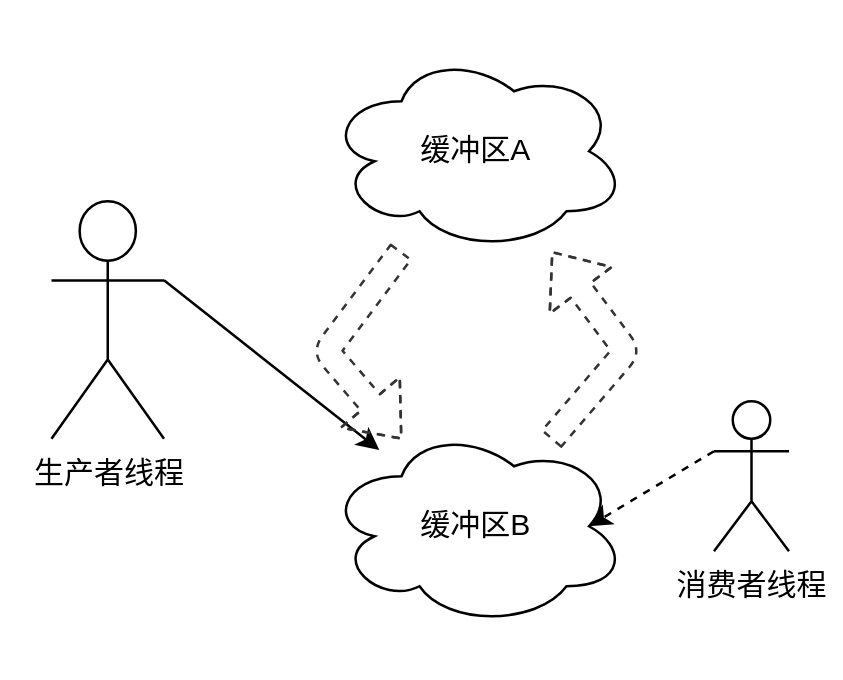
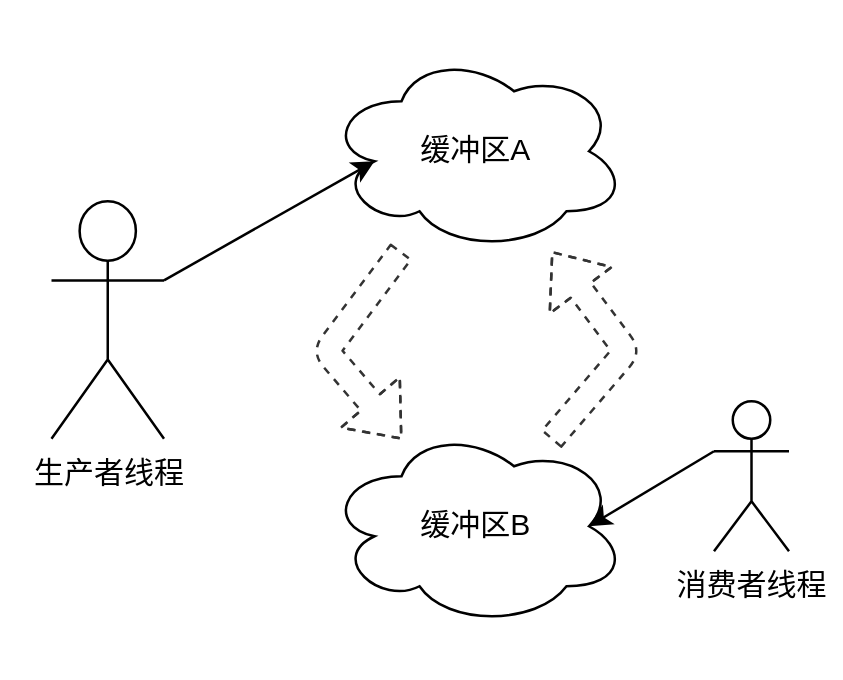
(253, 350) -> (262, 225)
(656, 486) -> (656, 486)
